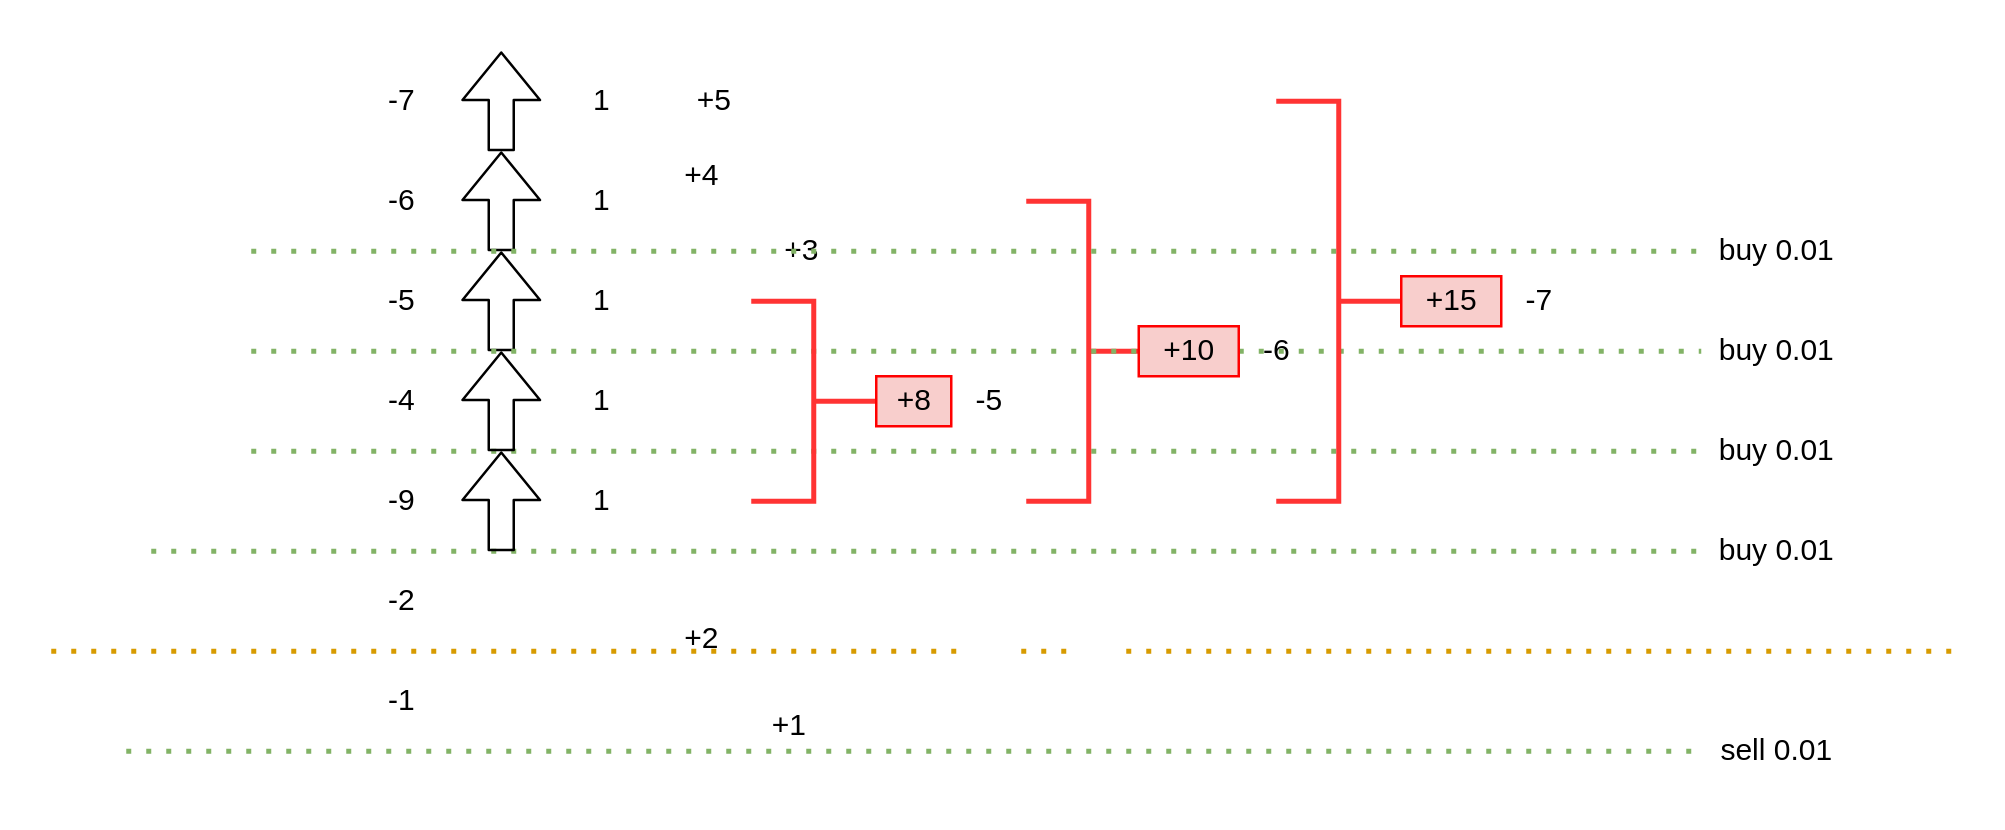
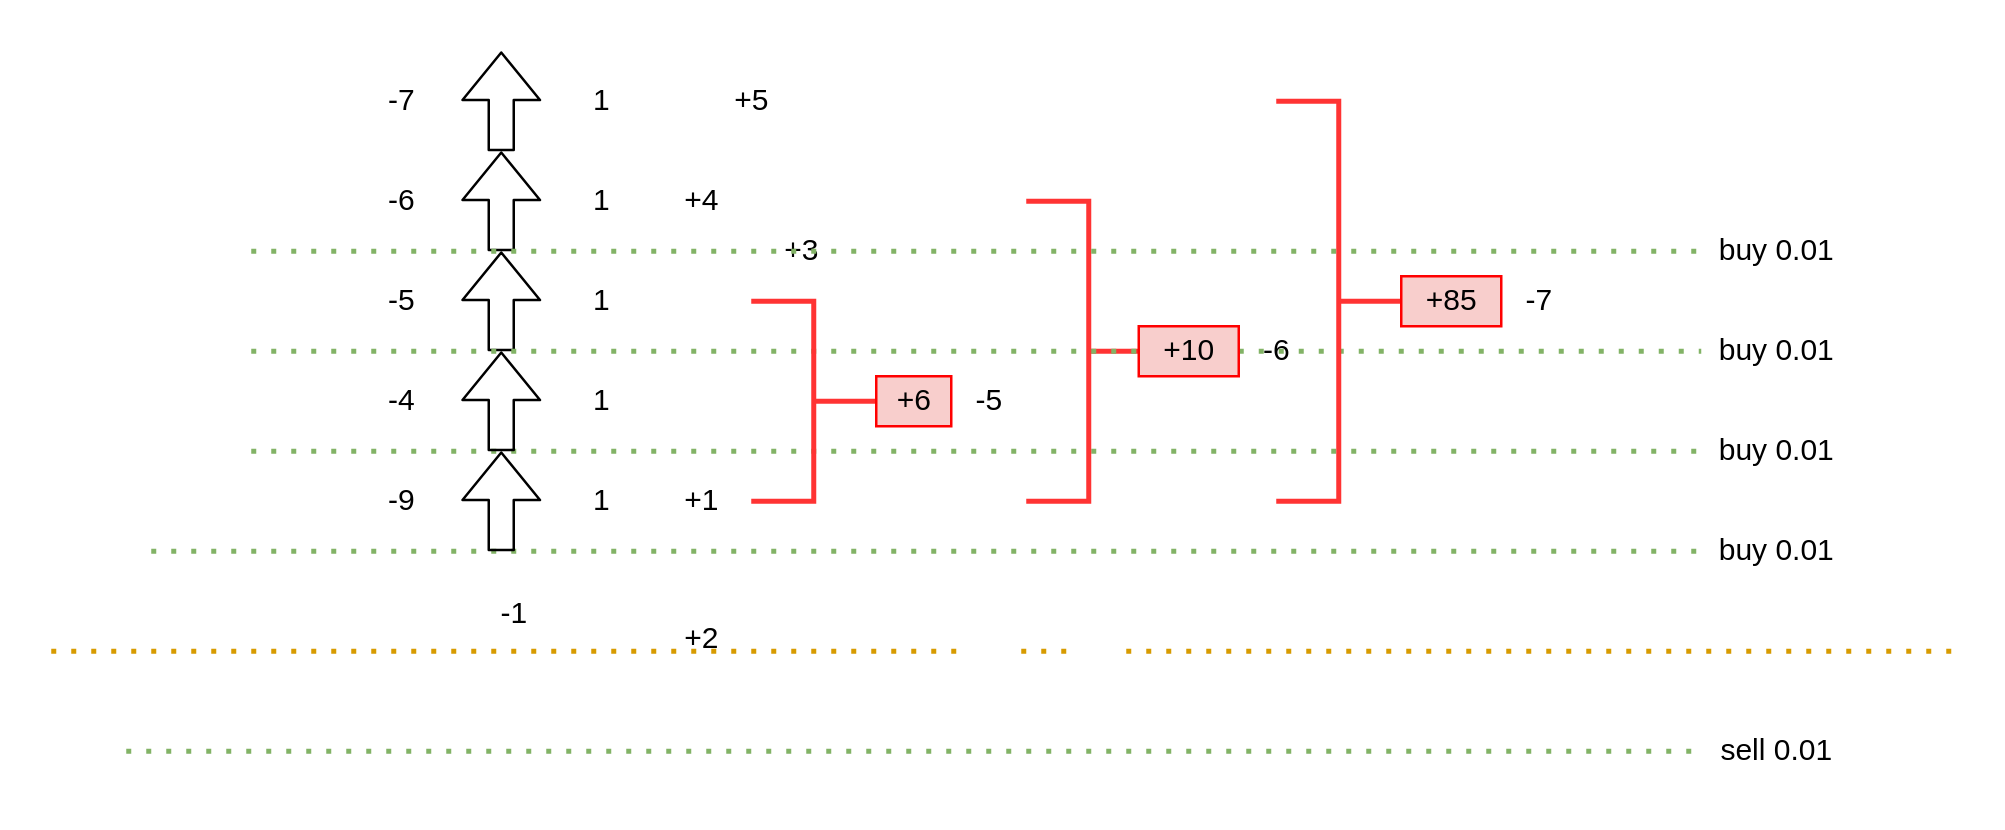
(714, 101) -> (751, 101)
(701, 176) -> (701, 201)
(1453, 301) -> (1453, 301)
(915, 401) -> (915, 401)
(401, 601) -> none
(401, 701) -> (514, 614)
(789, 726) -> (701, 501)
